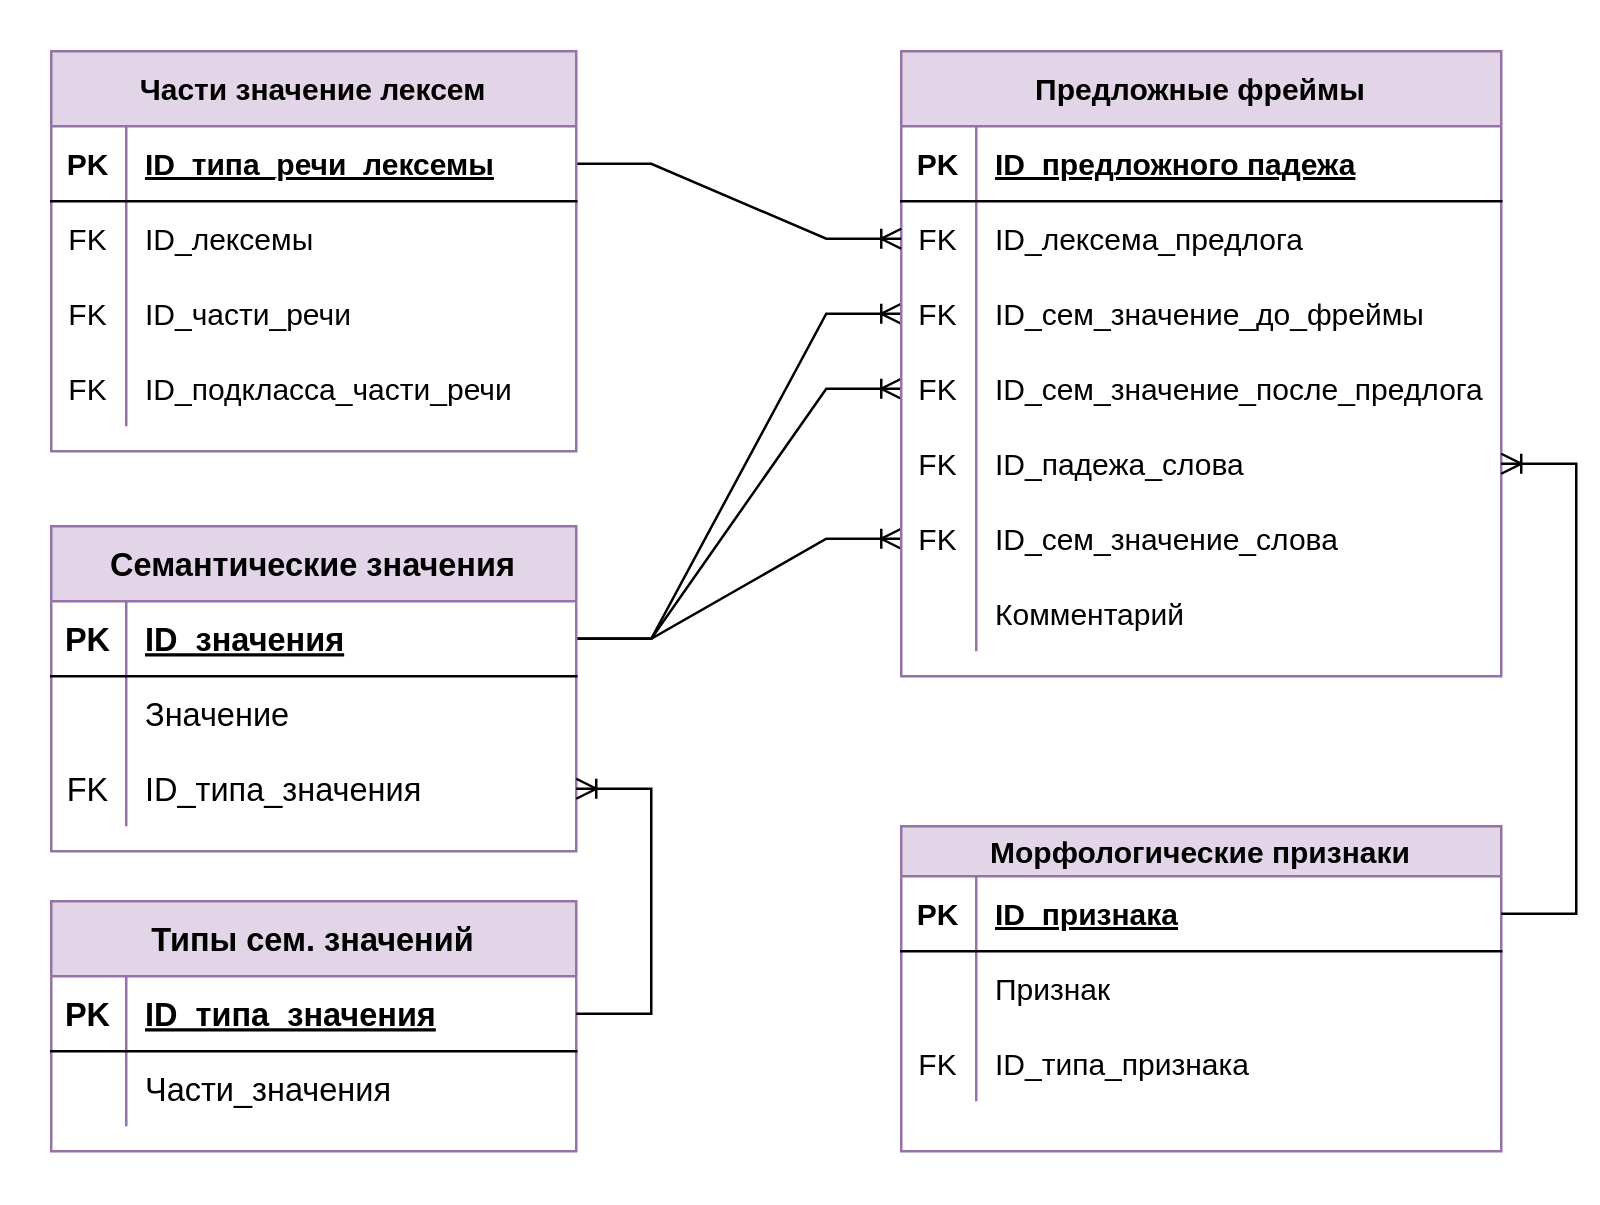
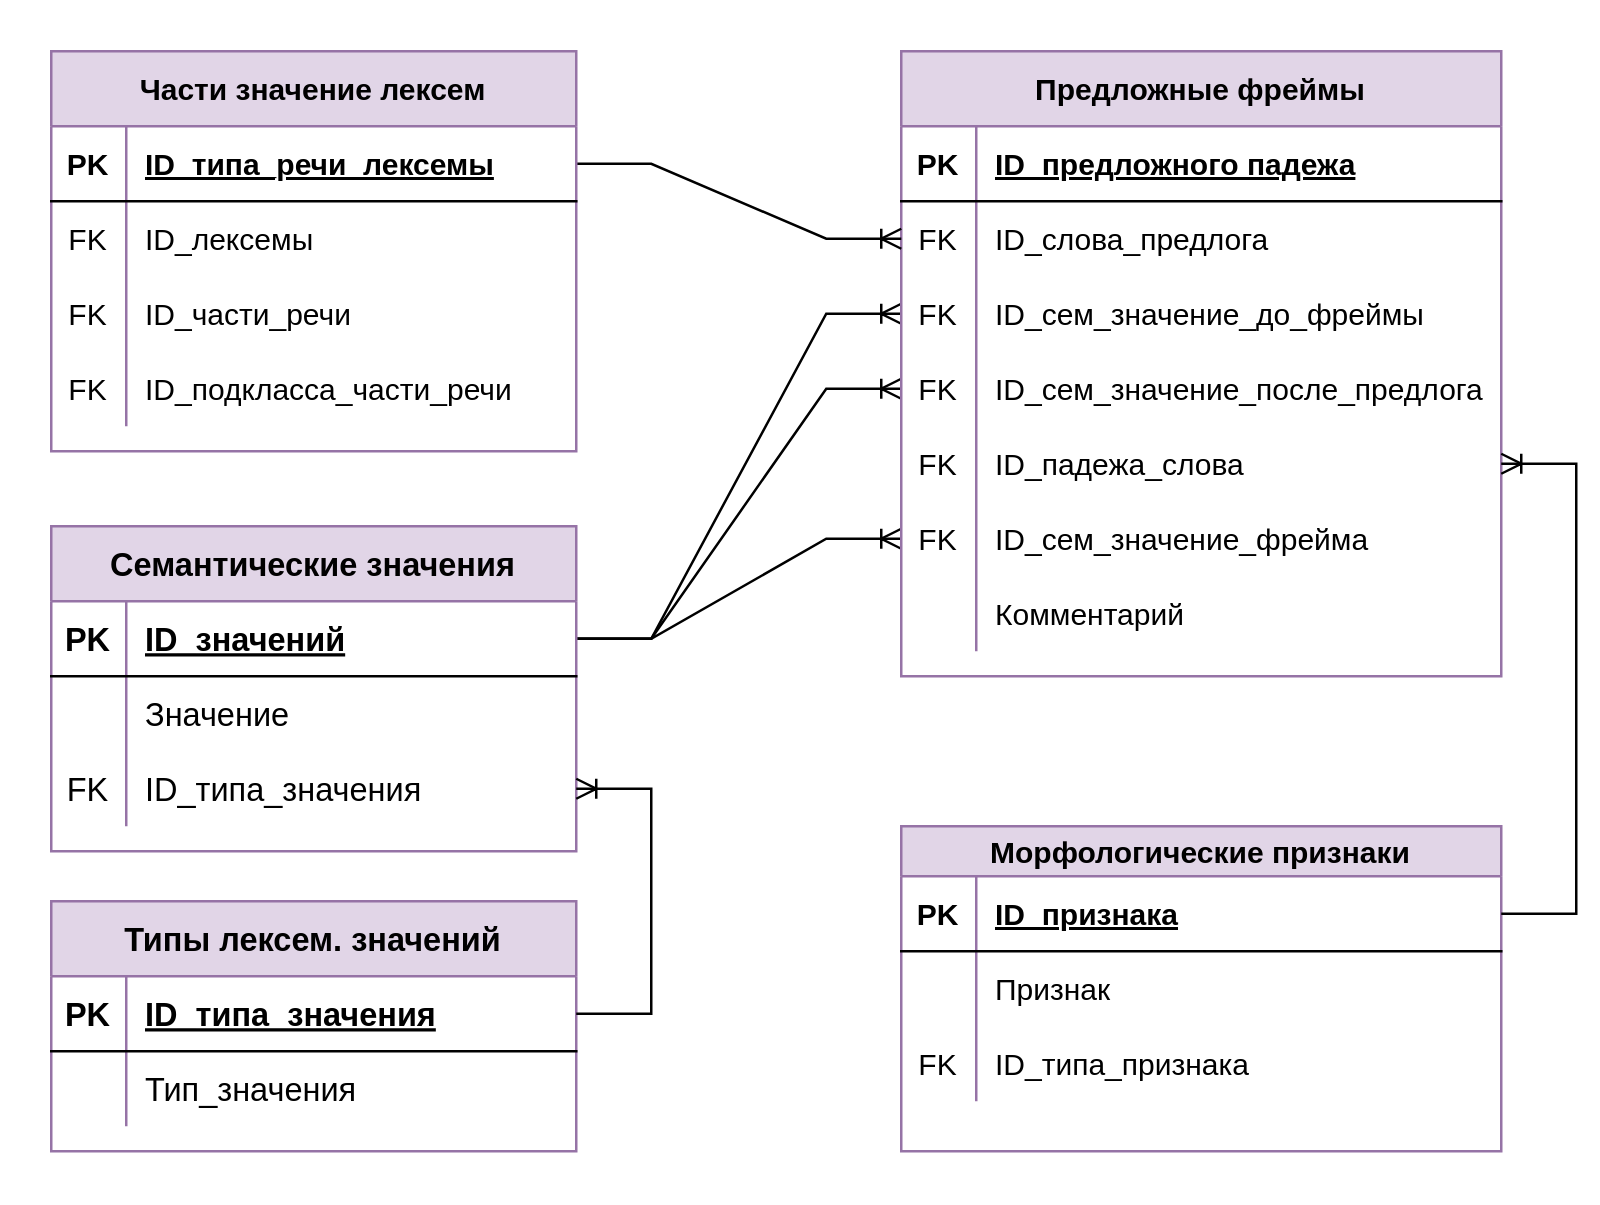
(1155, 240) -> (1138, 240)
(1171, 540) -> (1180, 540)
(245, 640) -> (245, 640)
(313, 940) -> (313, 940)
(272, 1090) -> (254, 1090)
